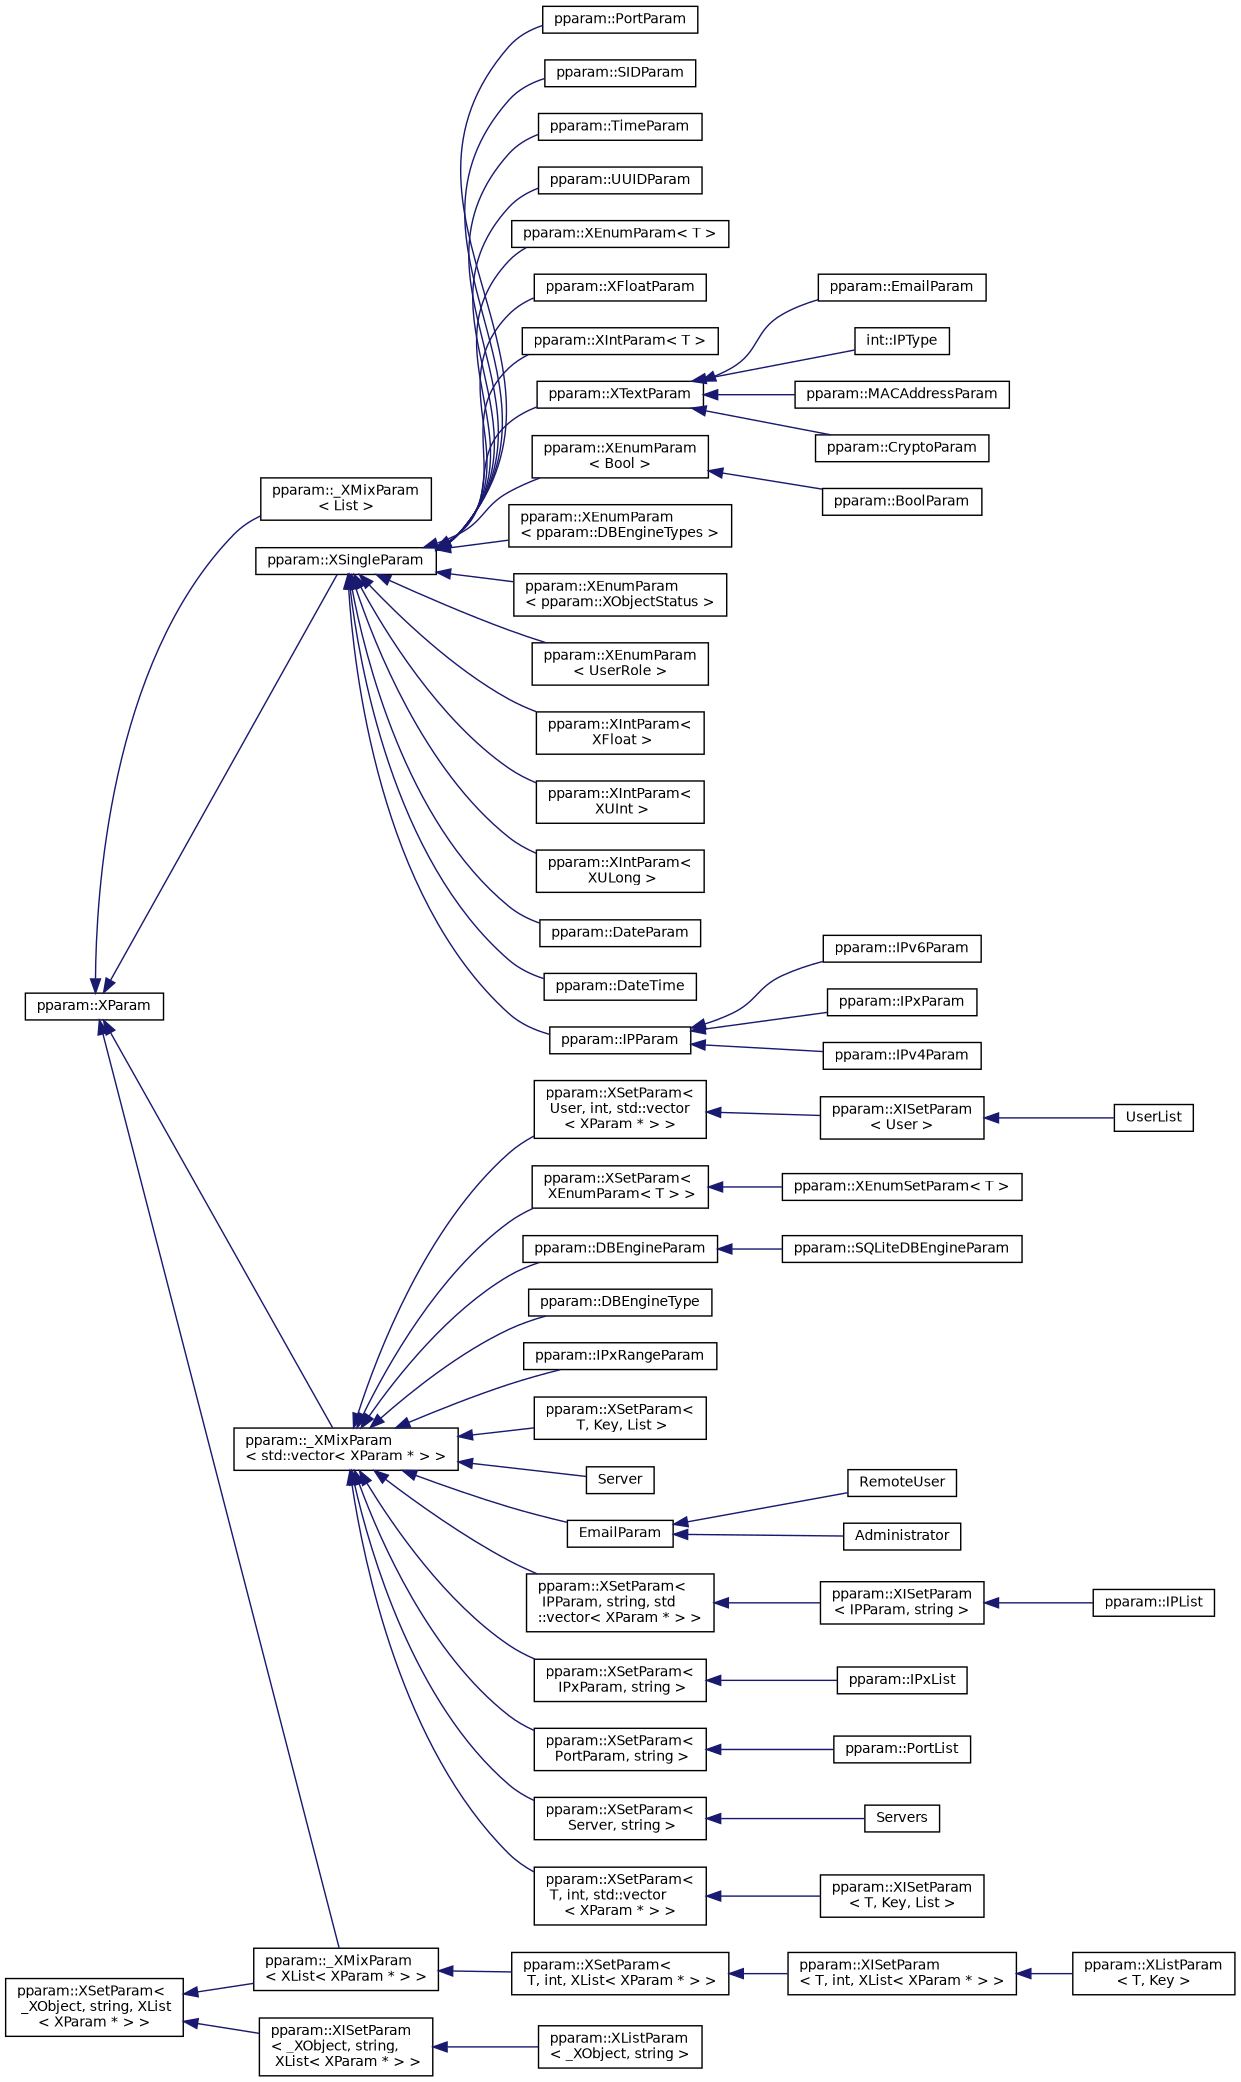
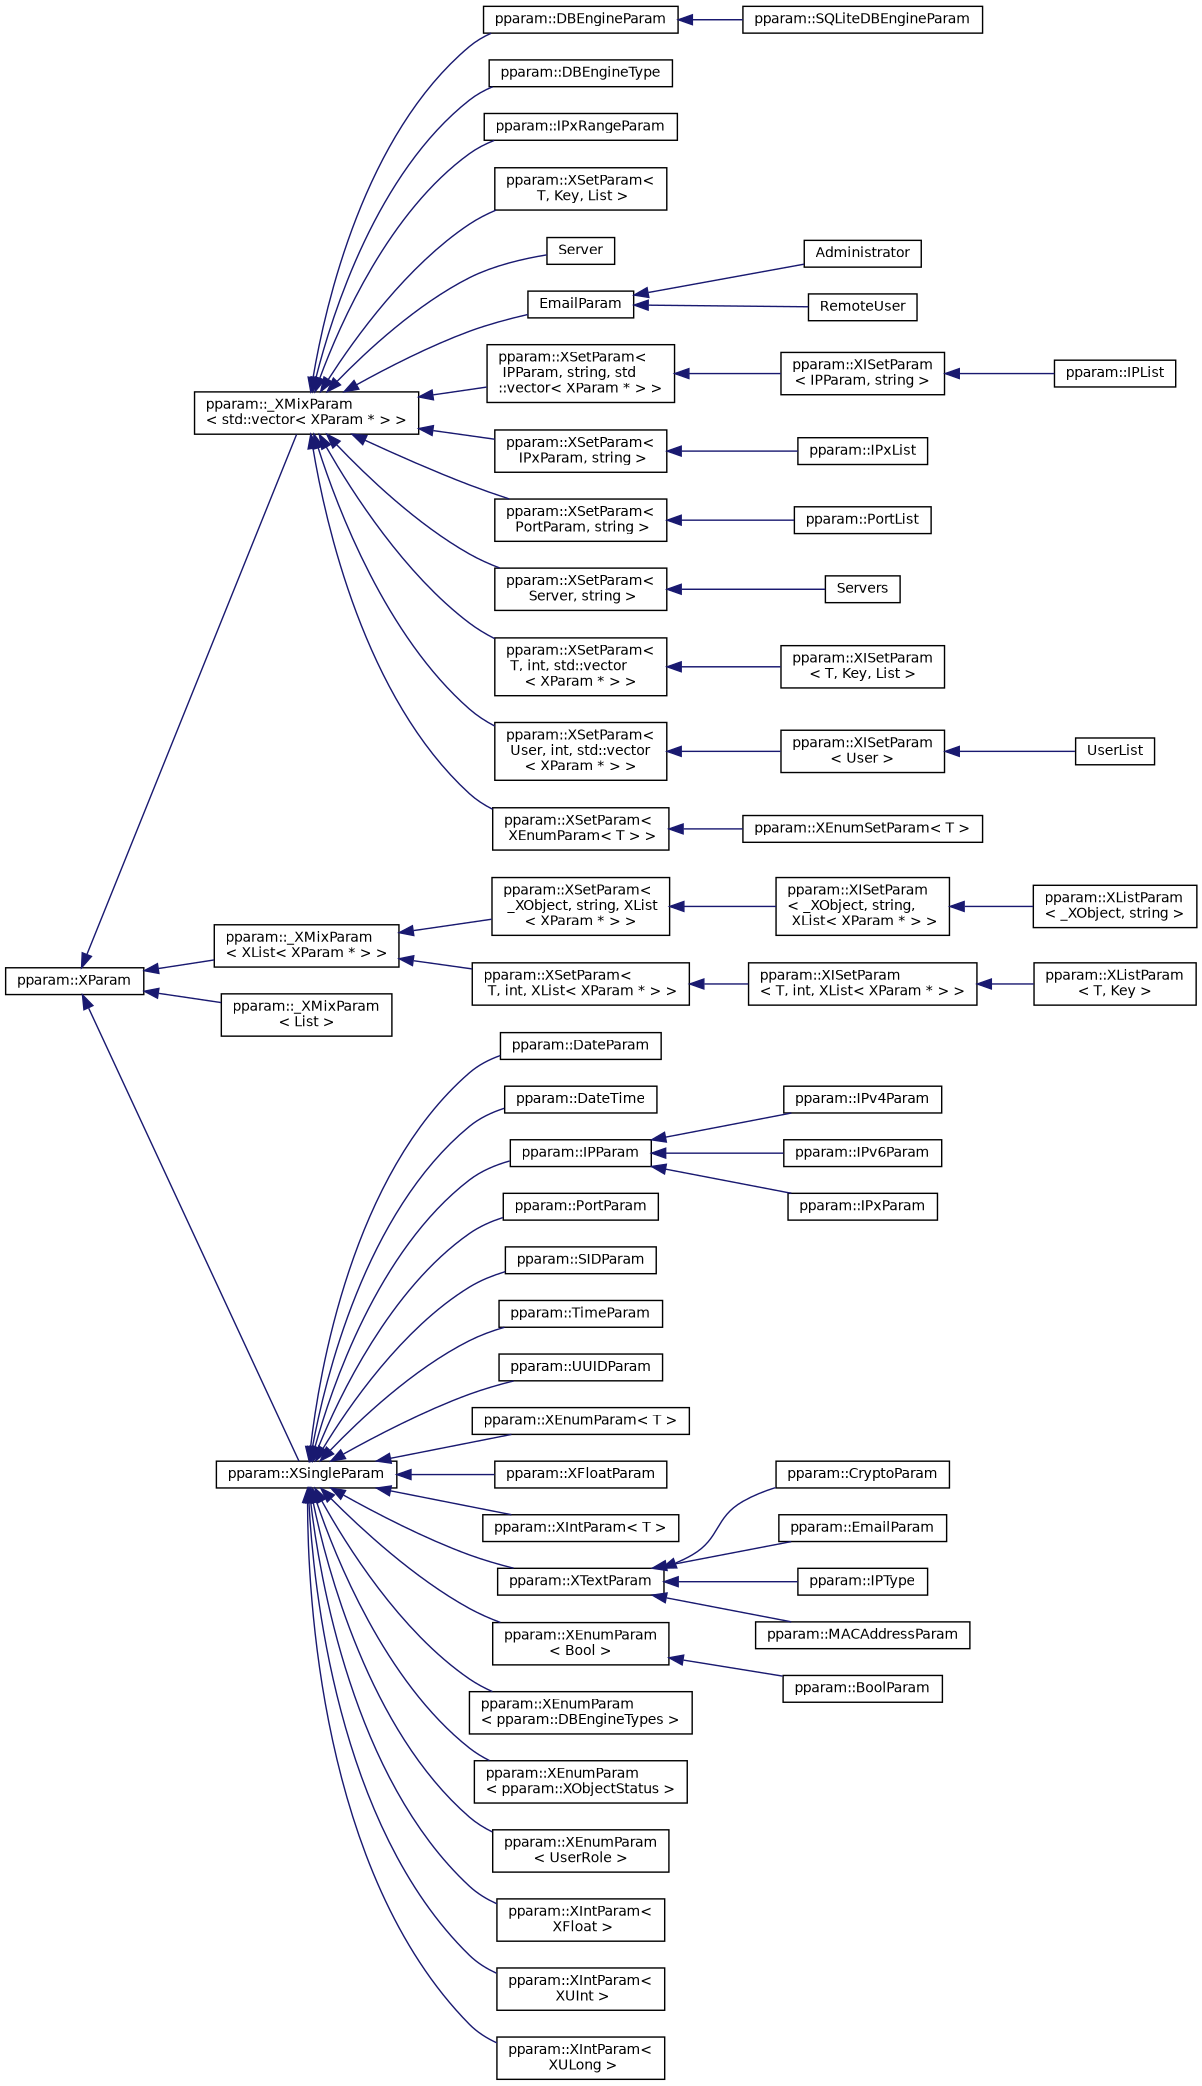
(902, 341) -> (863, 1582)
(226, 1988) -> (453, 925)
